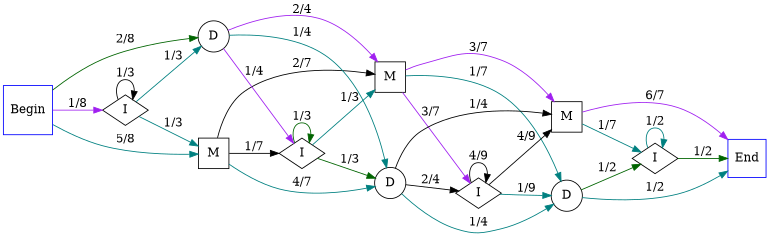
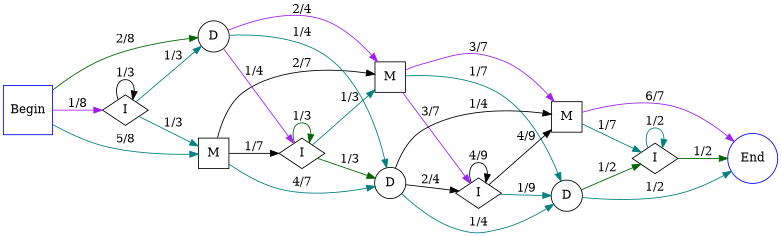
(747, 158) -> (753, 158)
